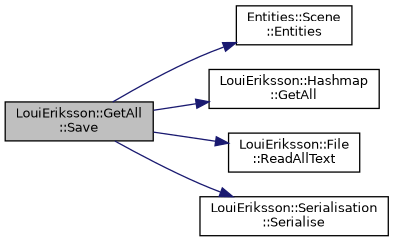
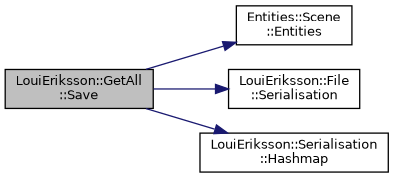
(294, 89) -> none
(294, 153) -> (294, 89)
(294, 216) -> (294, 153)
